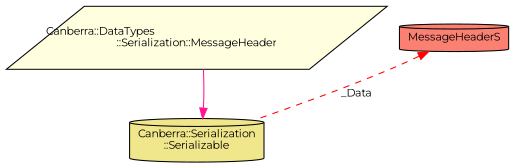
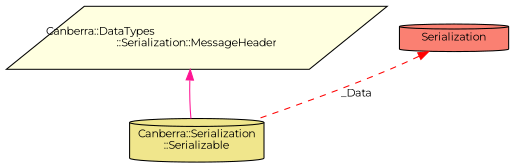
(454, 38) -> (454, 38)
(204, 89) -> (190, 99)
